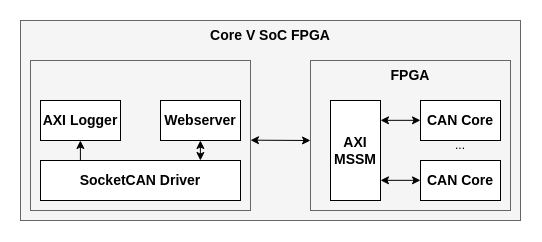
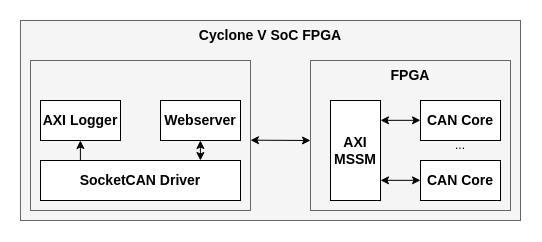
(271, 36) -> (271, 36)
